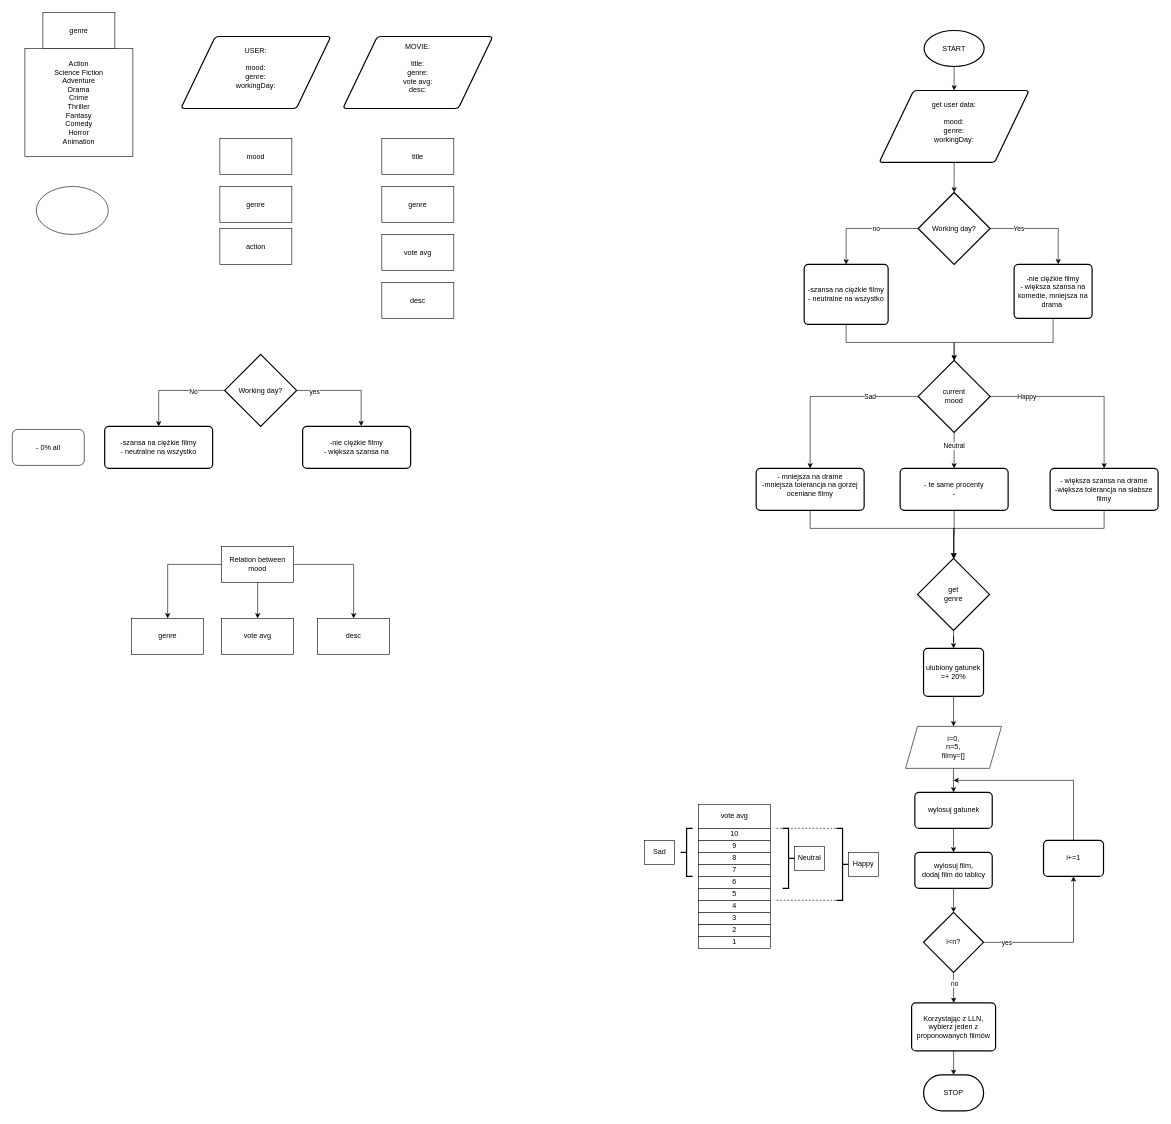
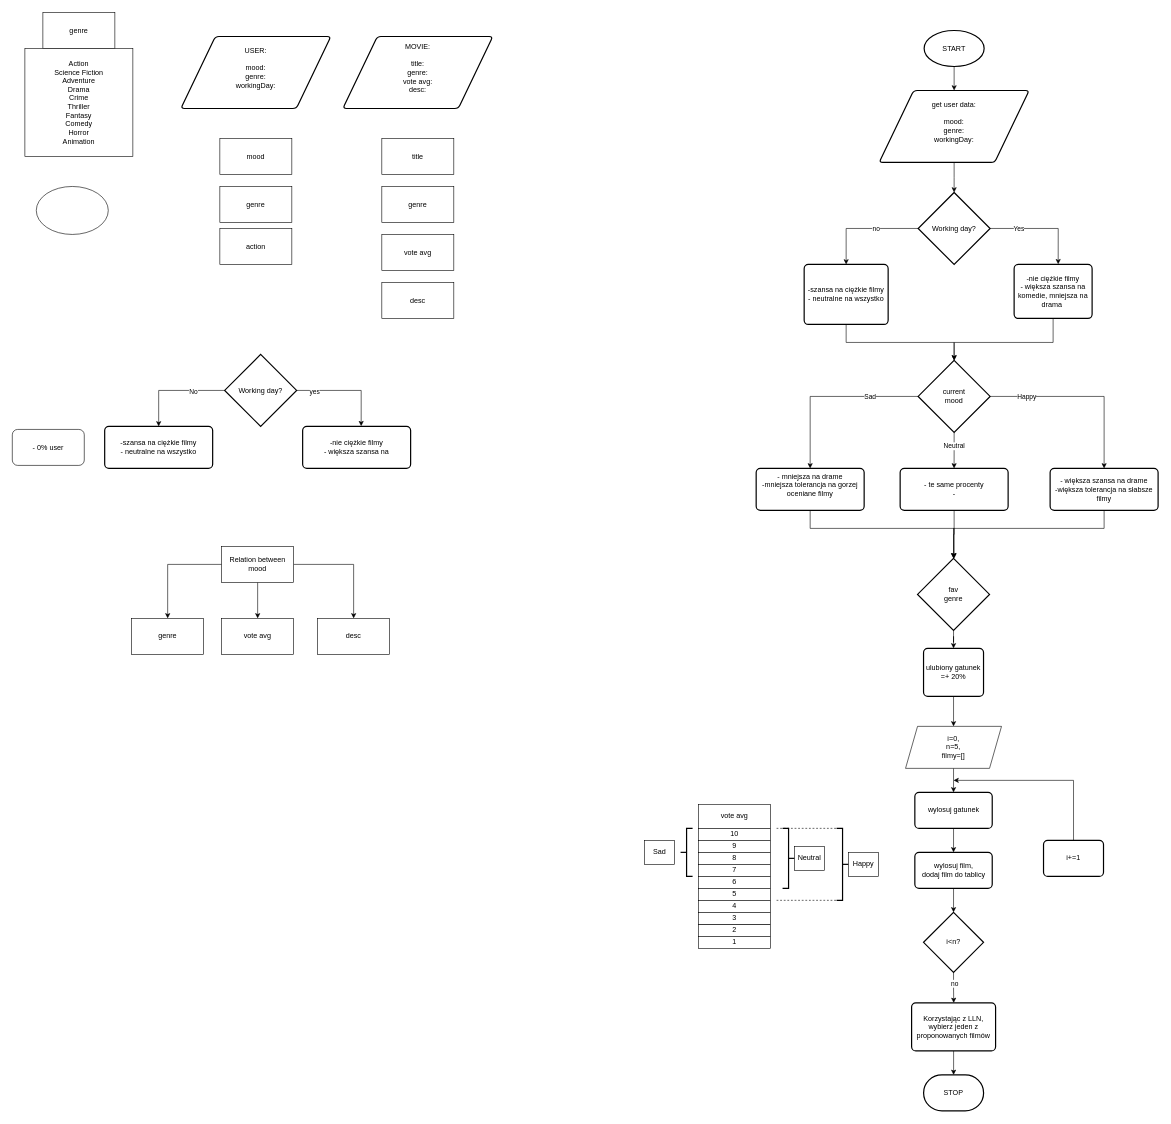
(48, 447) -> (48, 447)
(954, 594) -> (954, 594)
(1074, 913) -> none
